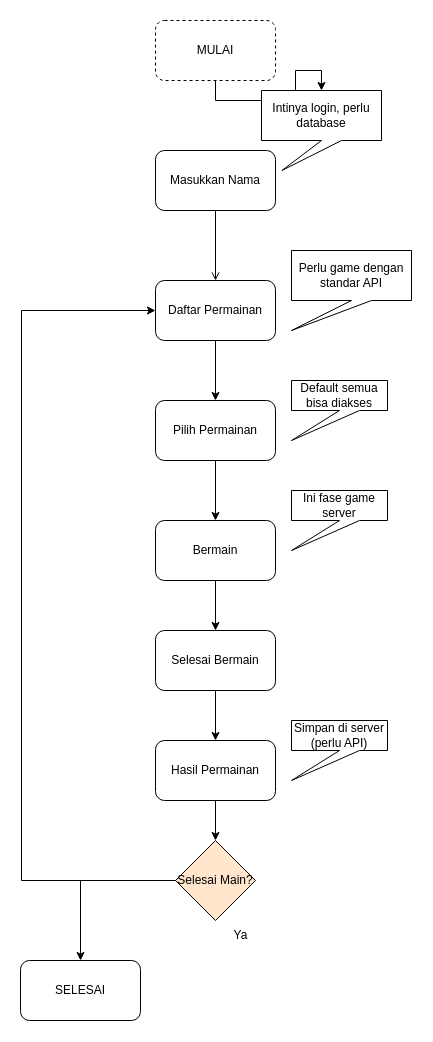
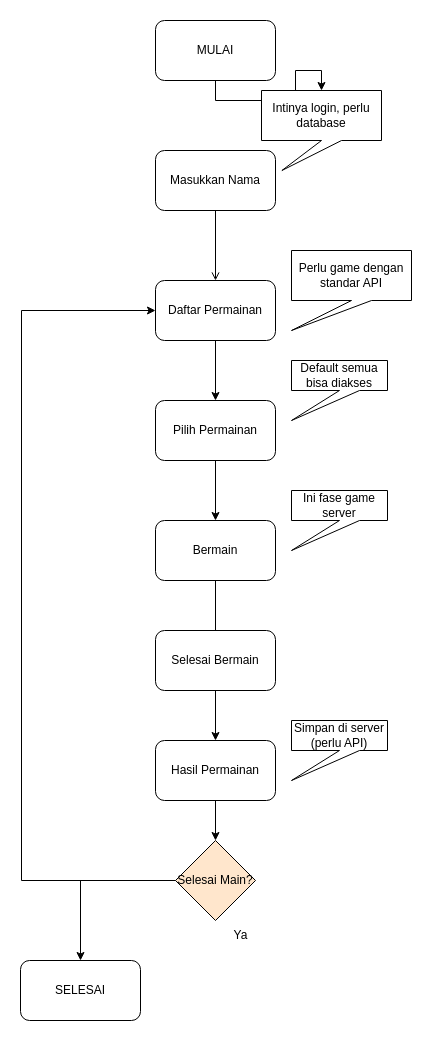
(216, 51) -> (216, 51)
(340, 411) -> (340, 391)
(216, 622) -> (216, 624)
